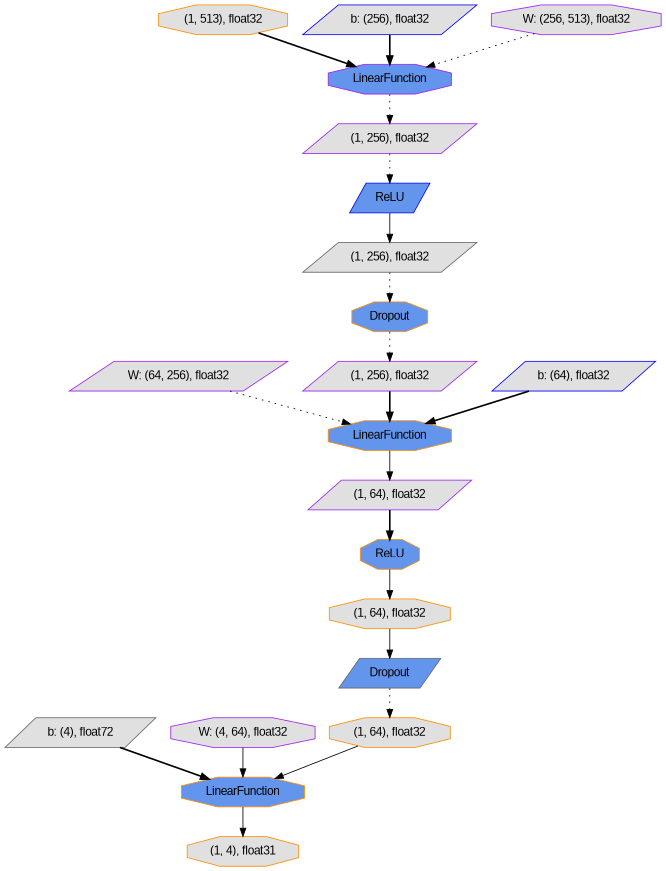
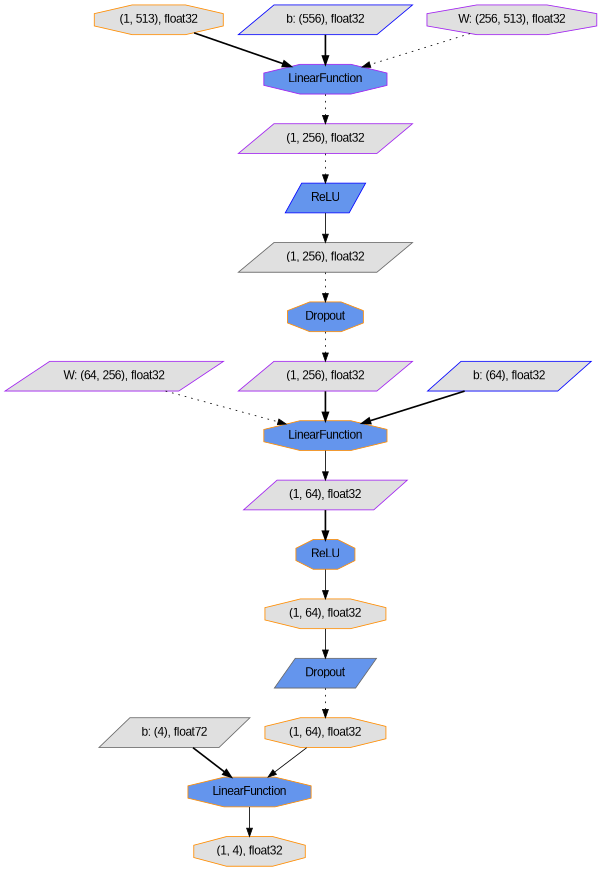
(390, 20) -> (325, 20)
(243, 733) -> none
(243, 851) -> (250, 851)
